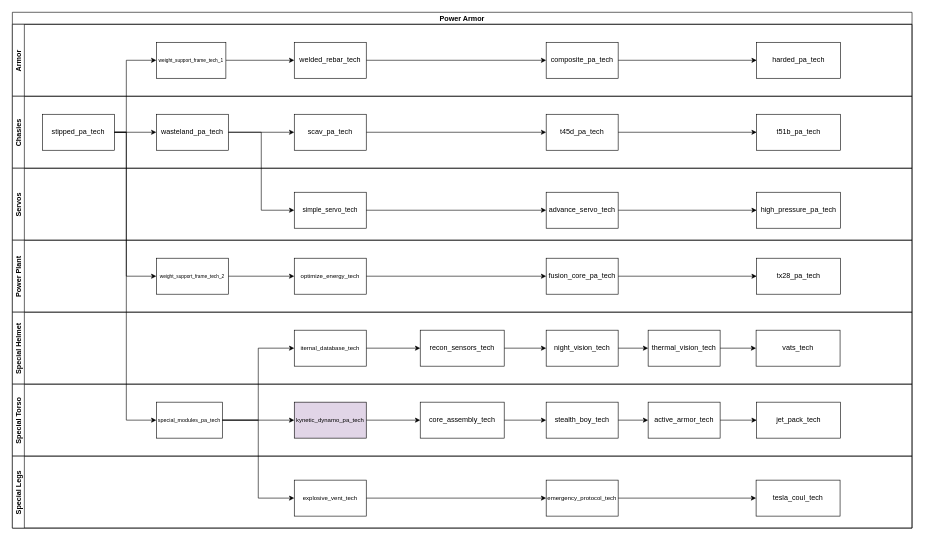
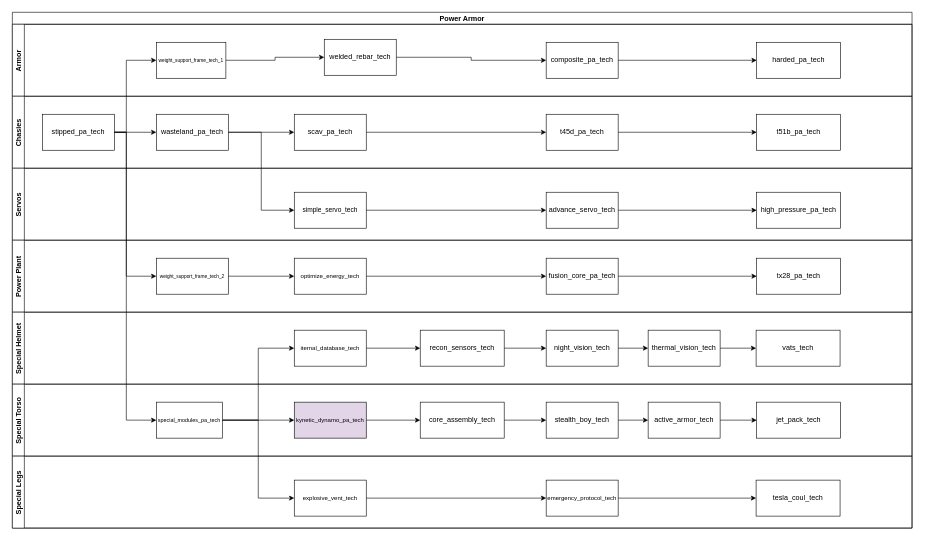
(330, 60) -> (360, 57)
